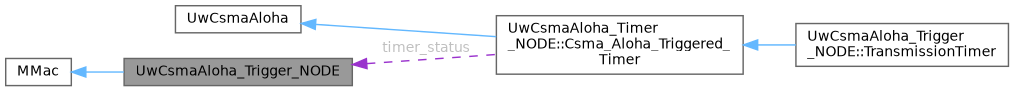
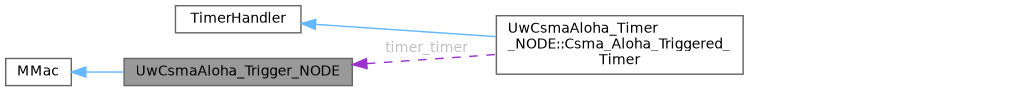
(238, 19) -> (238, 19)
(902, 45) -> none
(424, 48) -> (424, 48)
